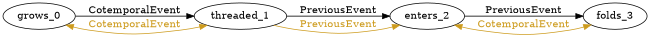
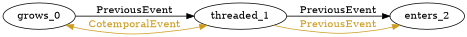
(135, 11) -> (135, 11)
(615, 16) -> none
